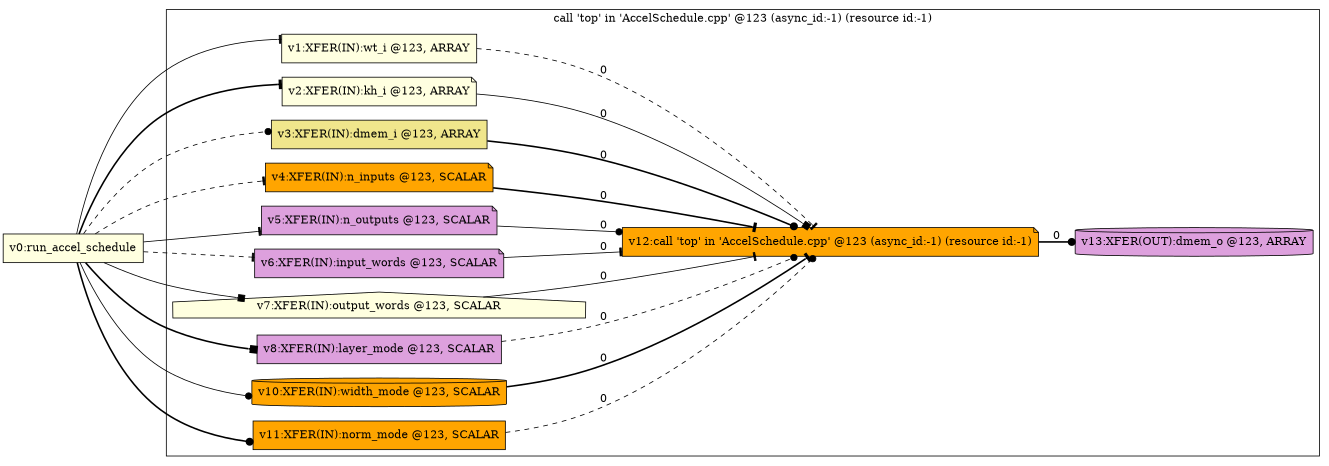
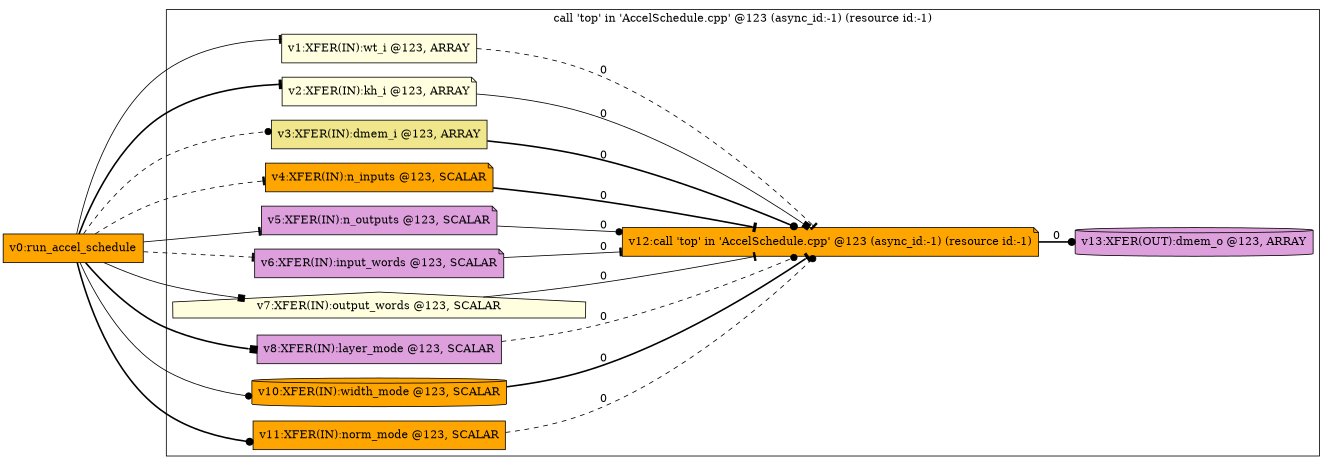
(73, 248) -> (73, 248)
